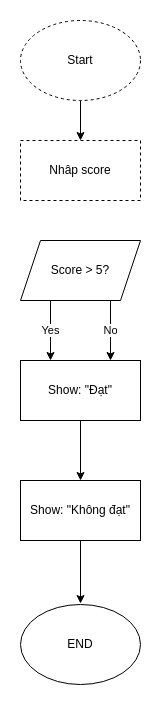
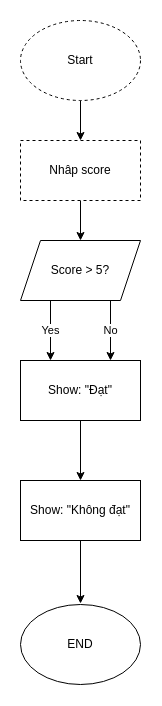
none -> (81, 217)
